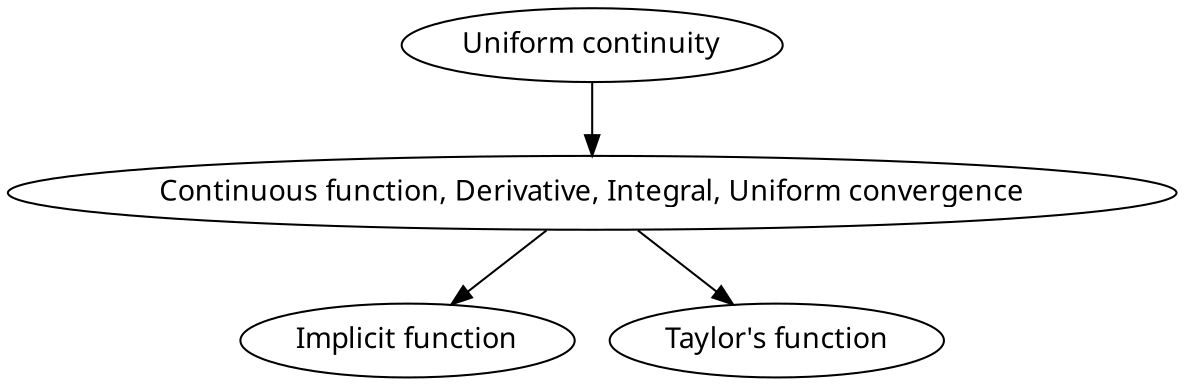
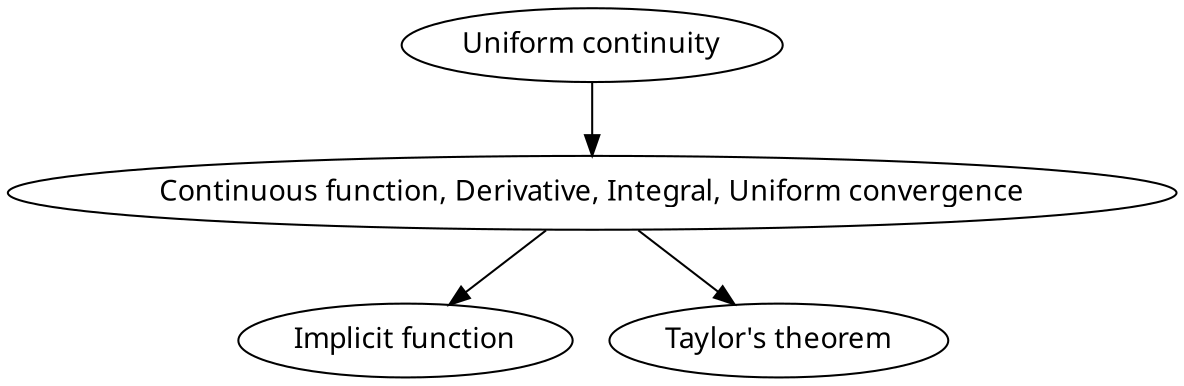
(777, 341) -> (779, 341)
